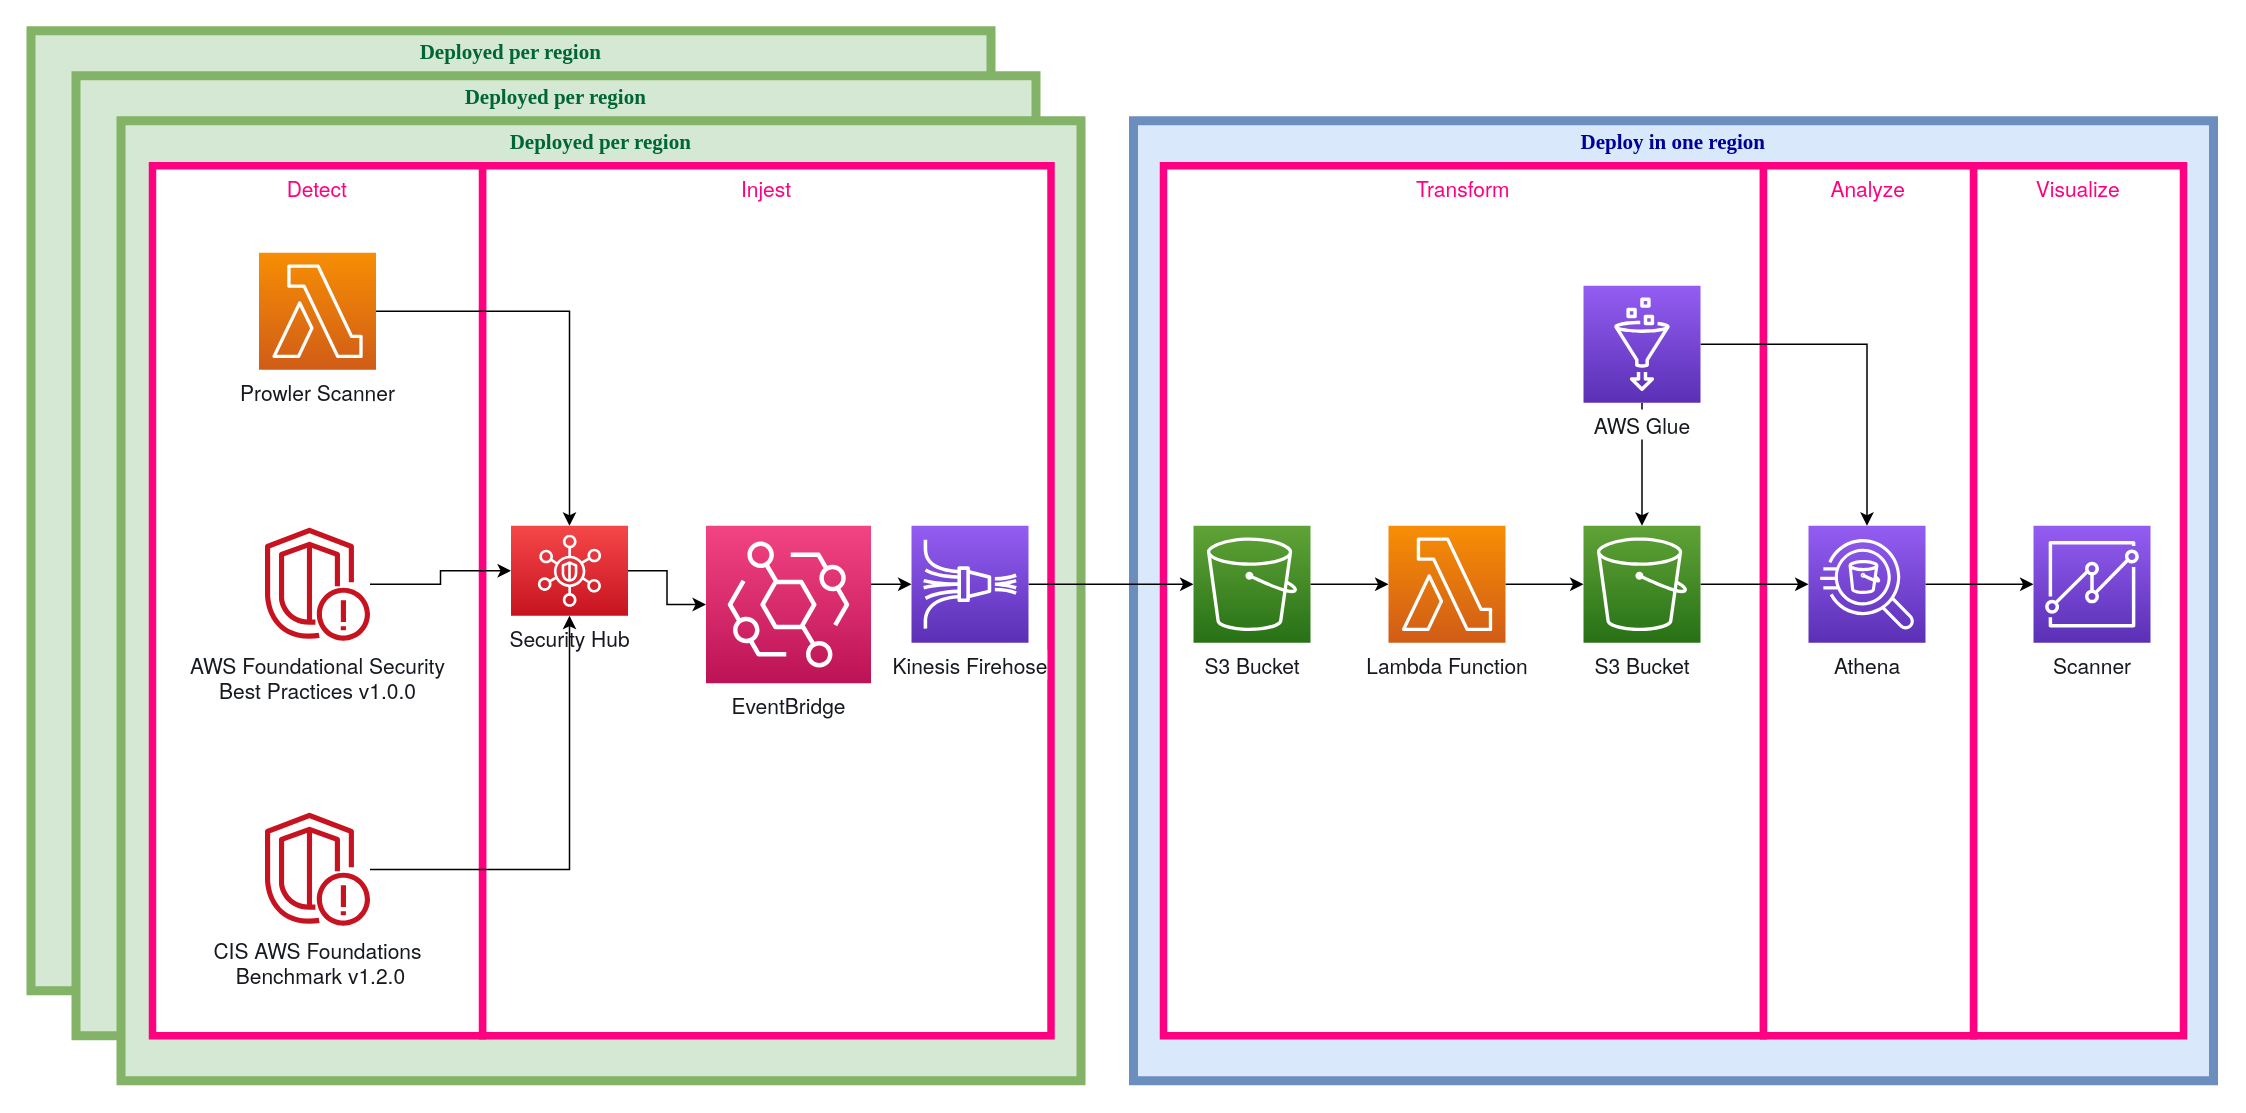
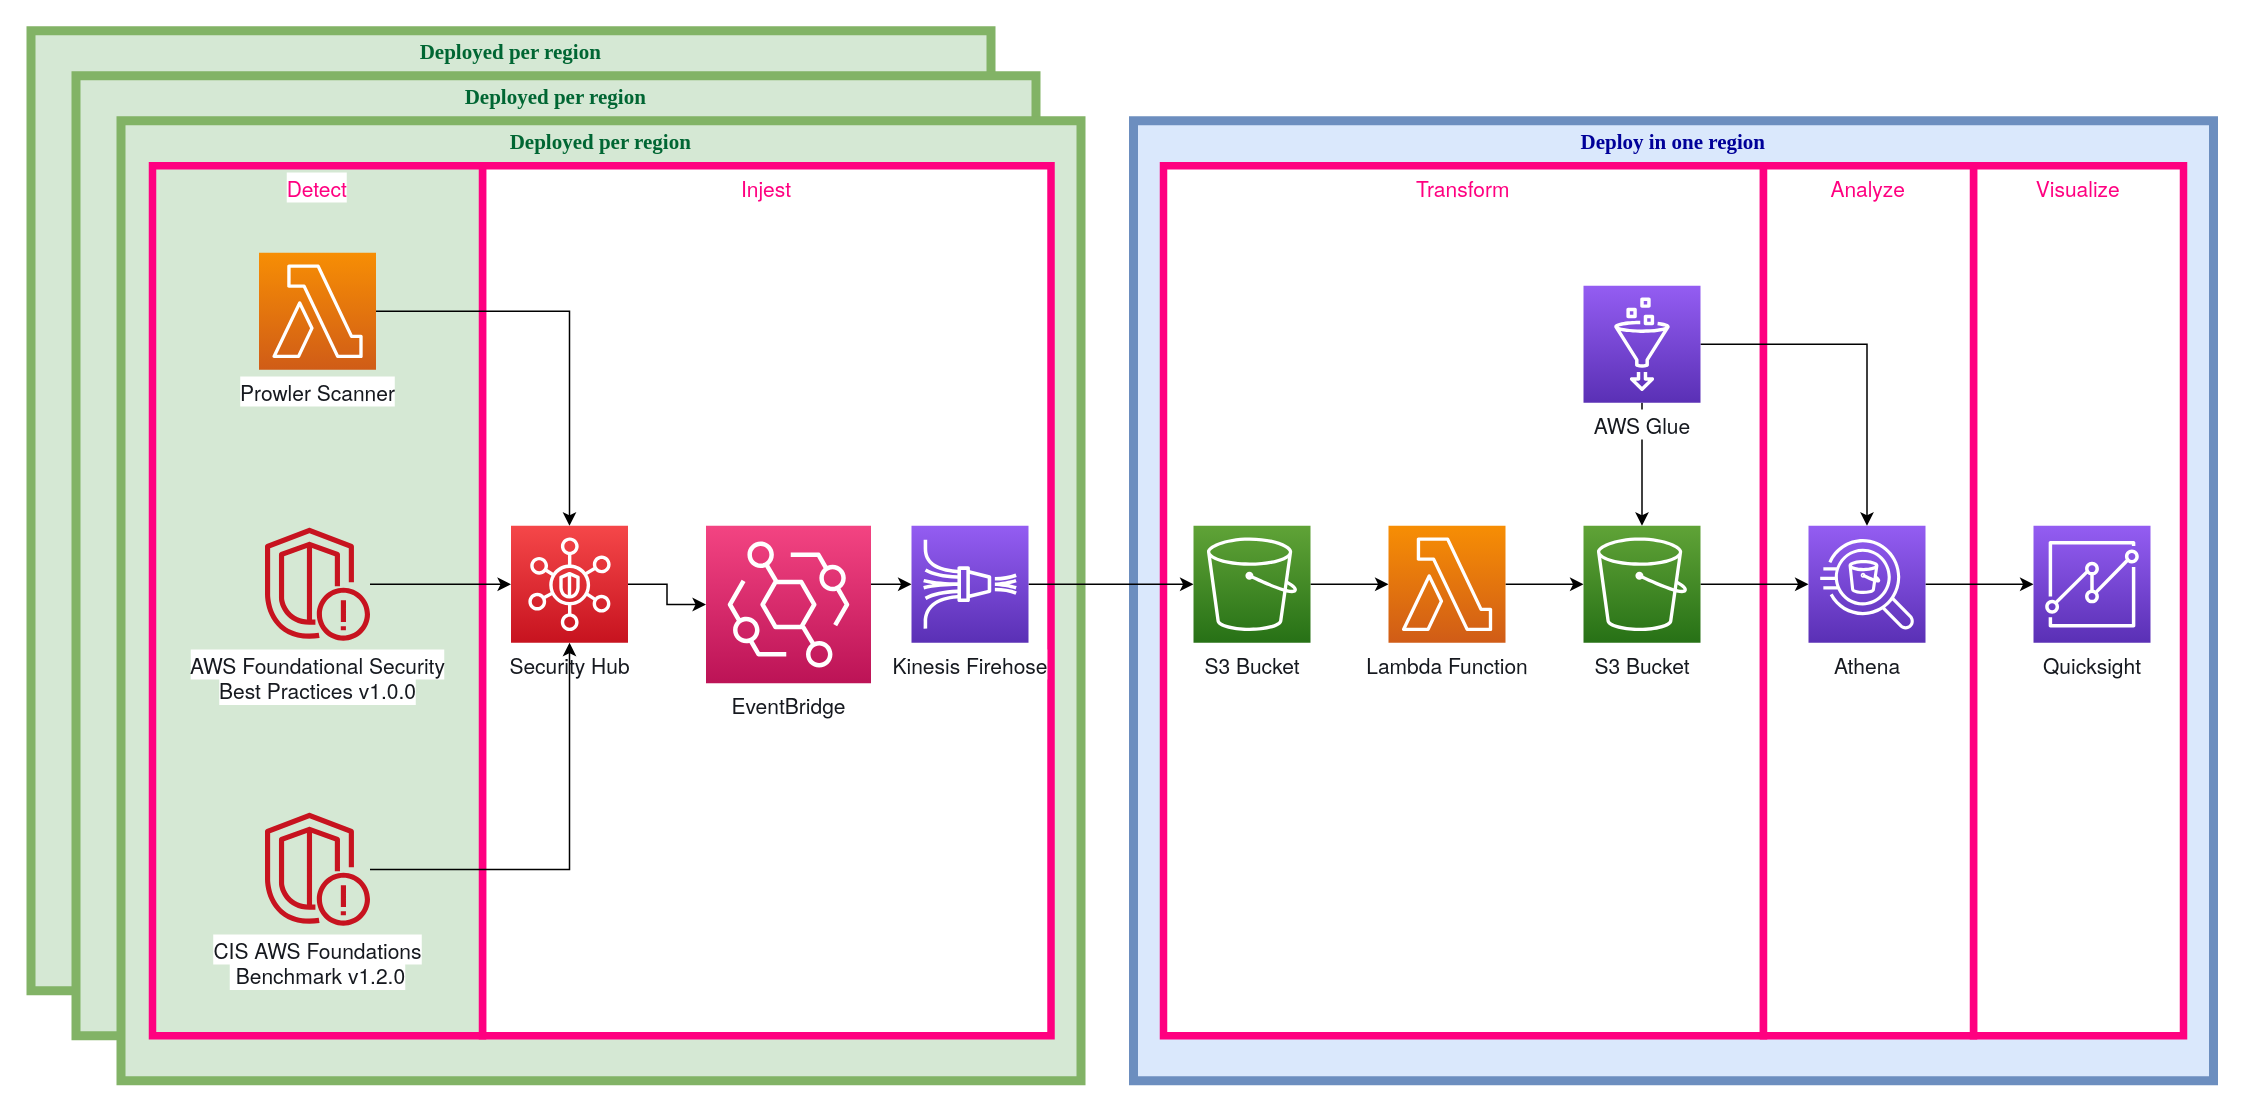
(317, 187) -> (317, 187)
(569, 571) -> (569, 584)
(2093, 664) -> (2093, 664)
